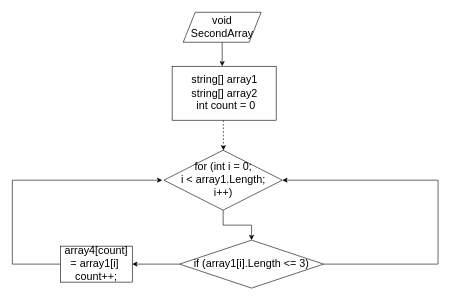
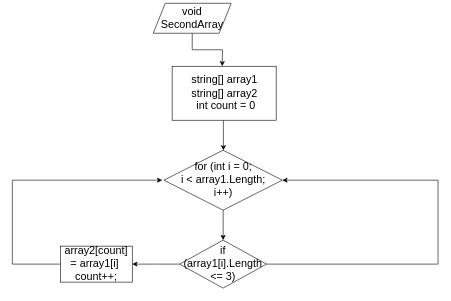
(222, 27) -> (192, 18)
(224, 132) -> (224, 132)
(96, 264) -> (96, 264)
(252, 264) -> (223, 264)
